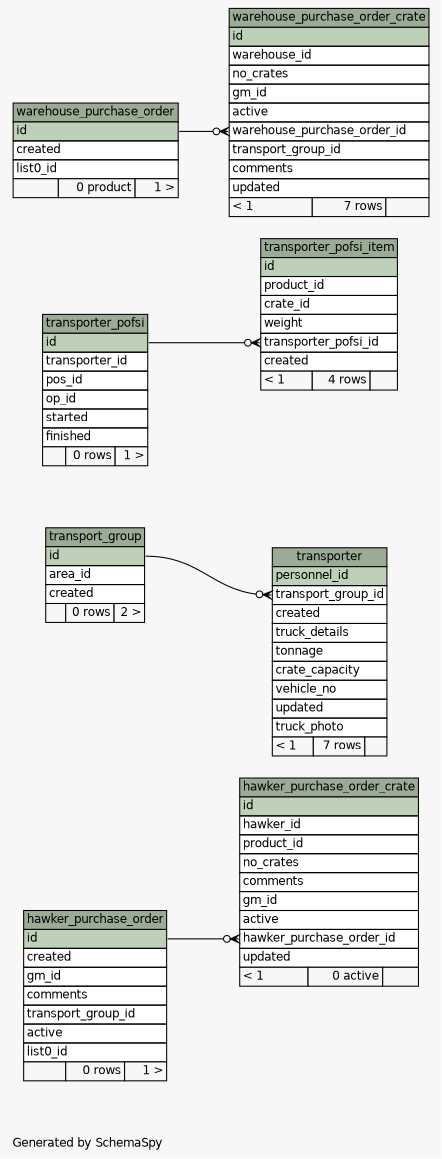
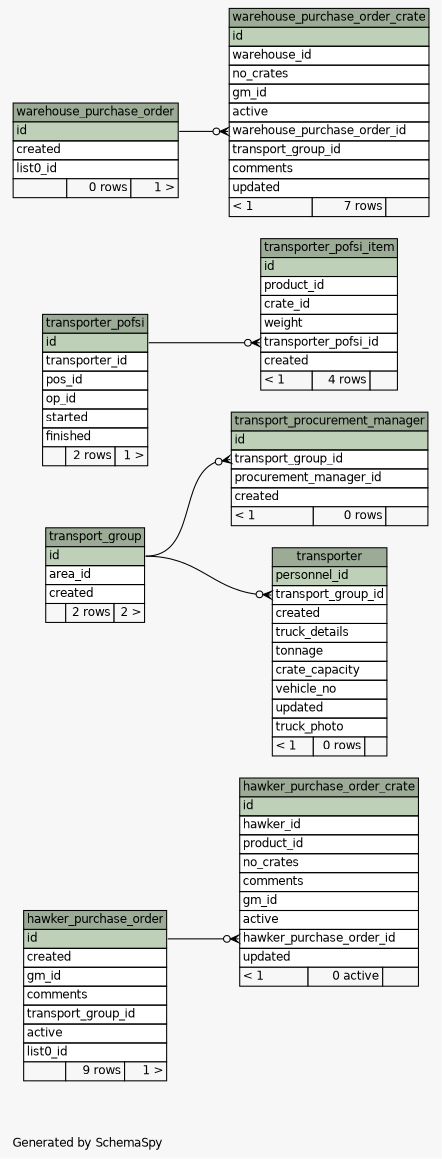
(104, 188) -> (108, 188)
(93, 456) -> (93, 456)
none -> (329, 469)
(91, 612) -> (91, 612)
(342, 746) -> (342, 746)
(102, 1071) -> (102, 1071)
